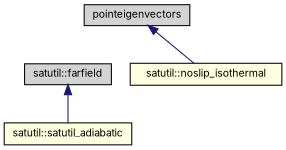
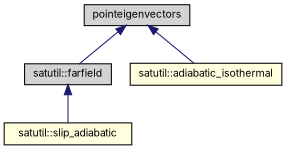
none -> (98, 48)
(206, 74) -> (206, 74)
(68, 134) -> (68, 134)
